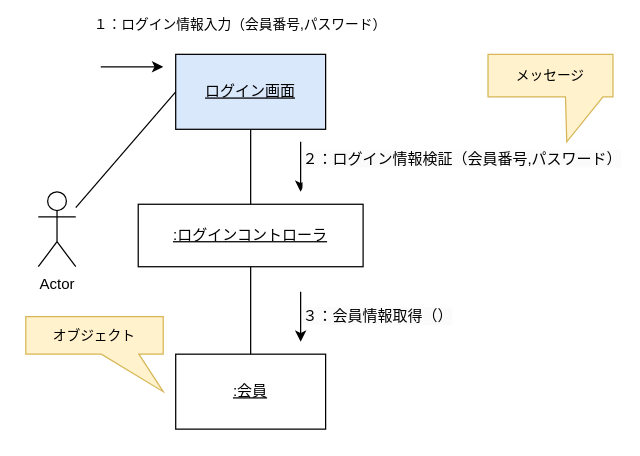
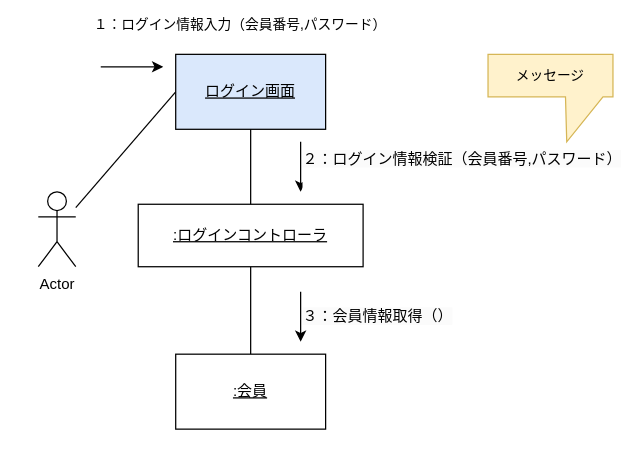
(94, 354) -> none
